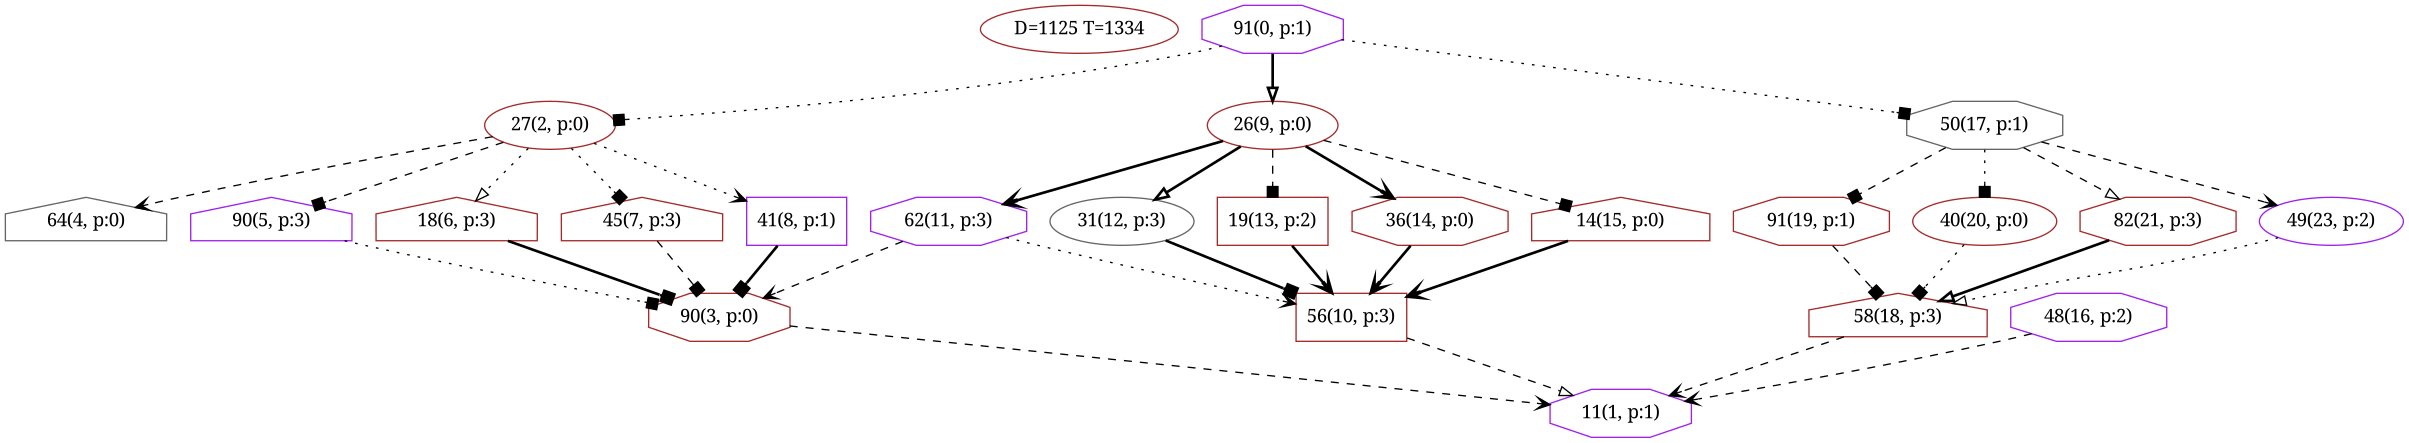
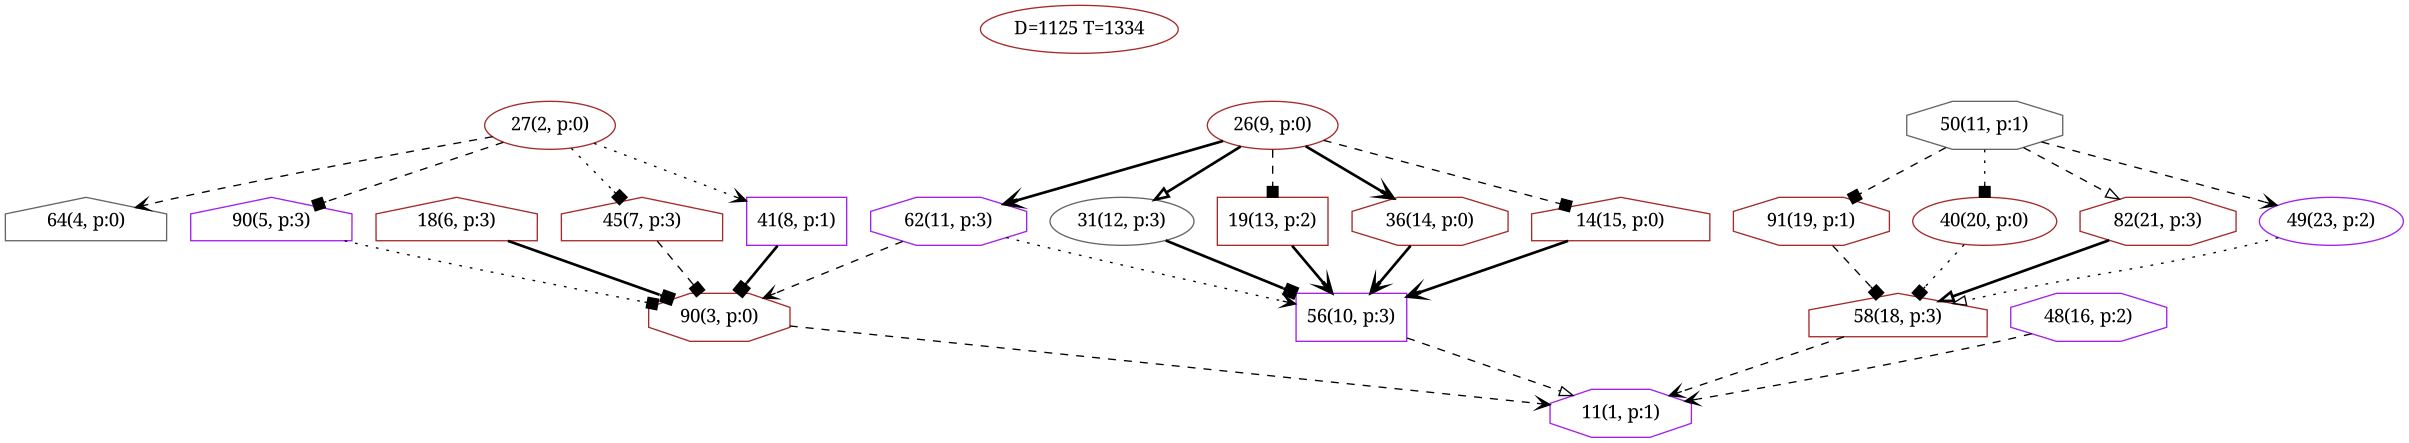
(1273, 29) -> none
(1985, 125) -> (1985, 125)
(507, 170) -> none
(1351, 317) -> (1351, 317)
